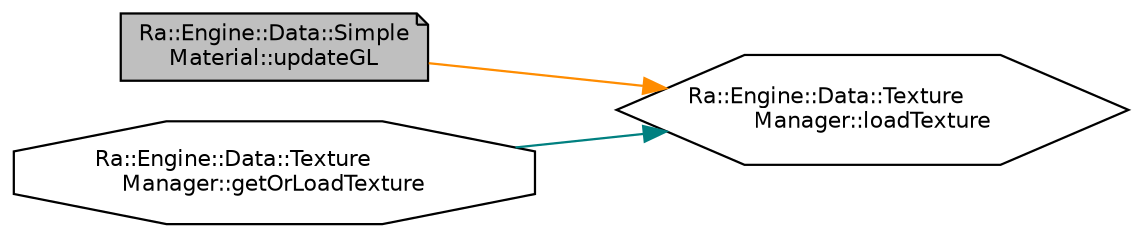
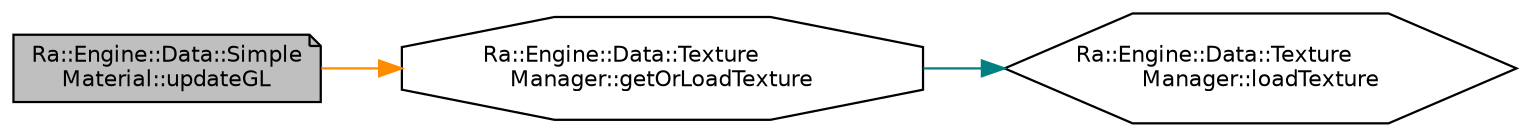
(536, 75) -> (350, 68)
